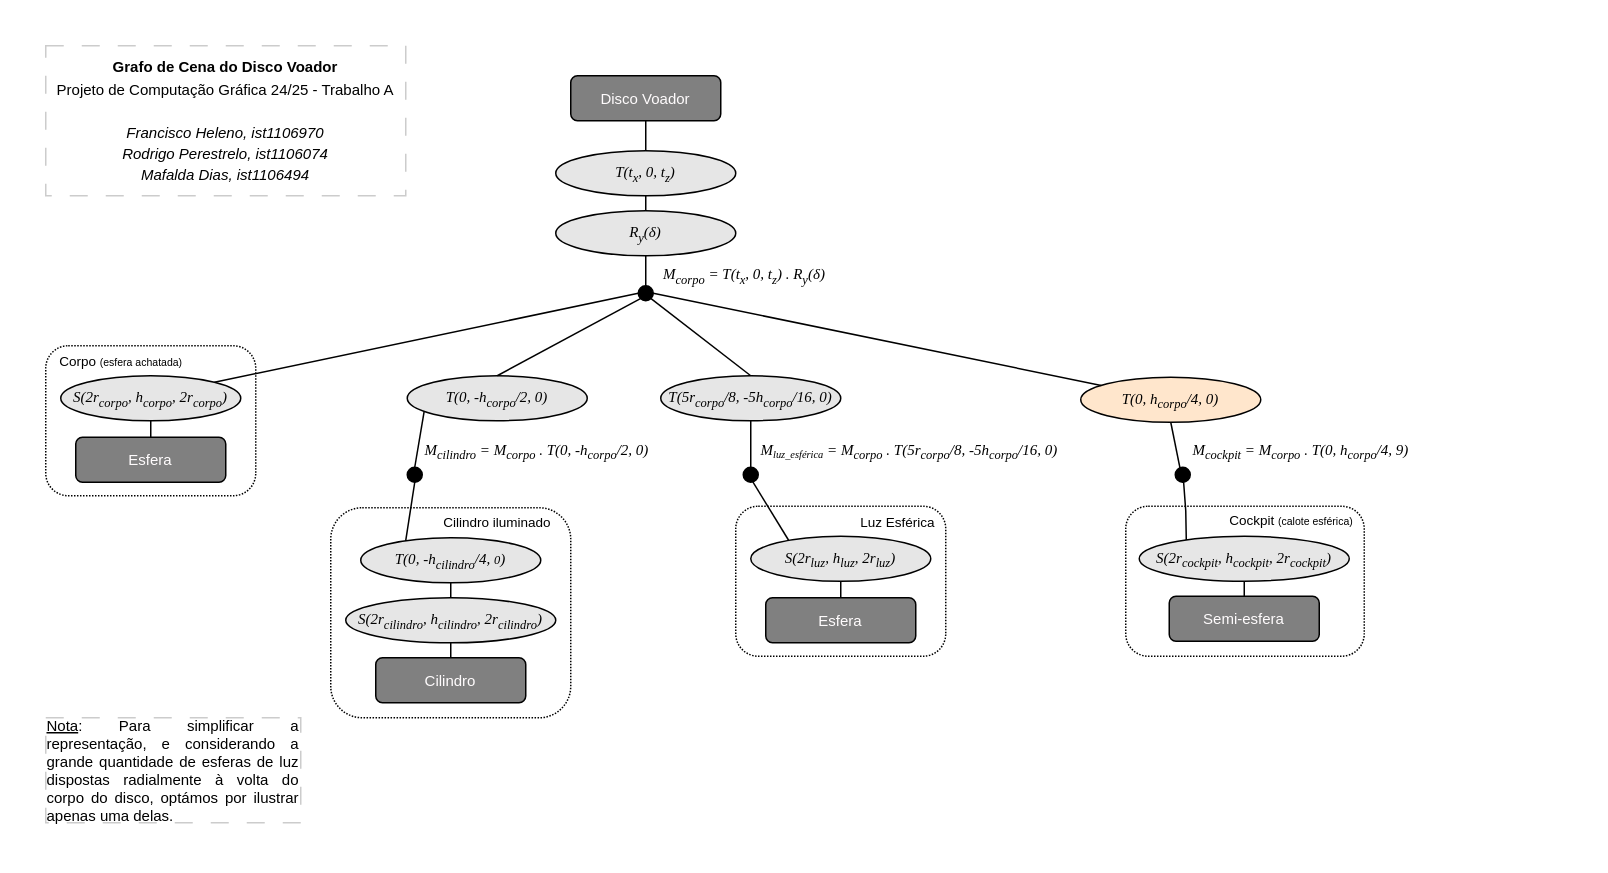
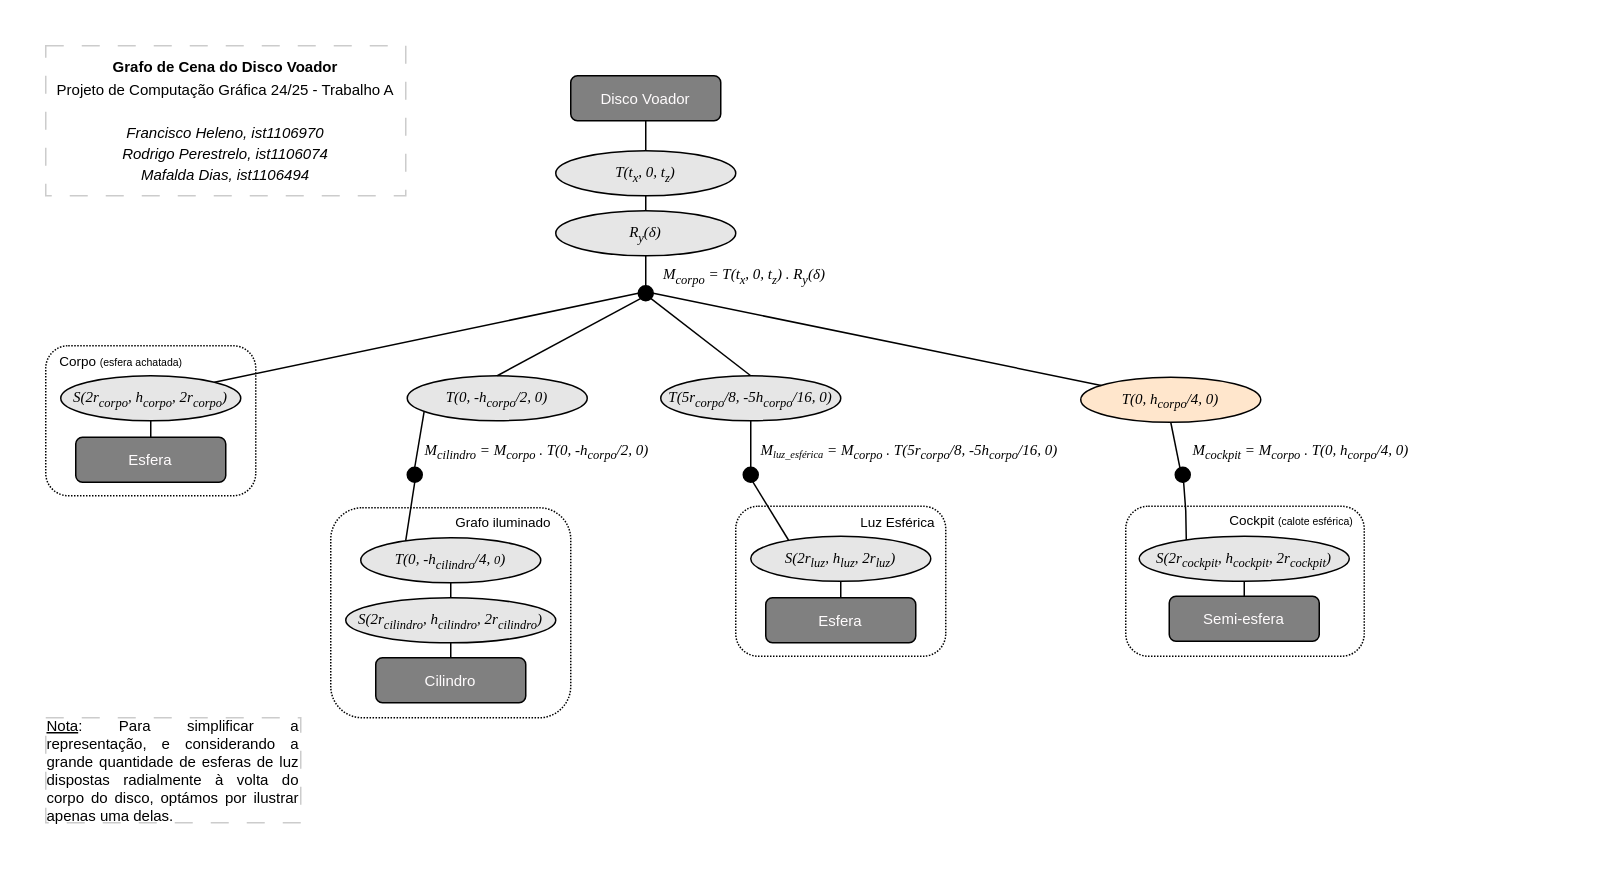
(1303, 458) -> (1303, 458)
(522, 523) -> (526, 523)
